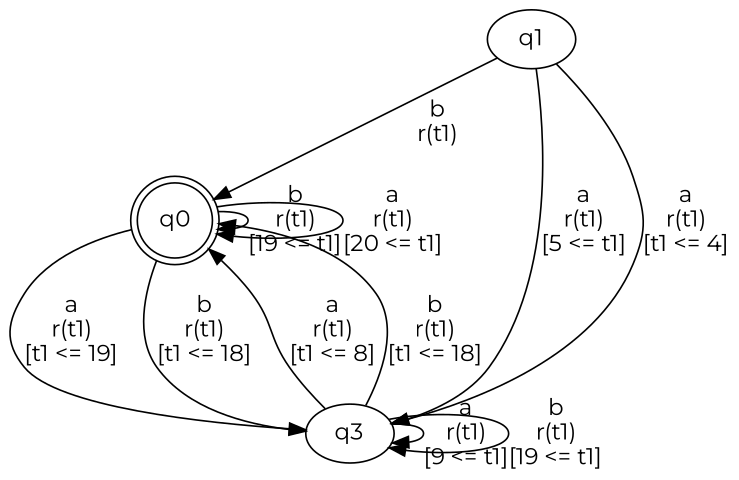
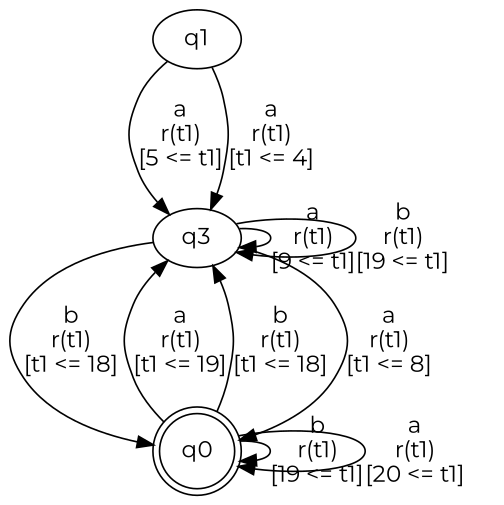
(363, 125) -> none
